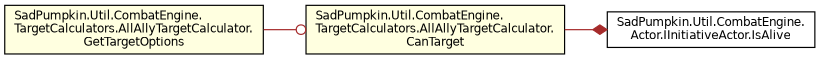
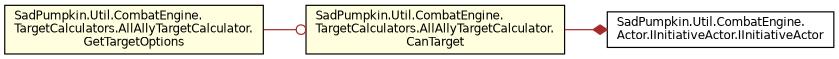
(711, 30) -> (721, 30)
